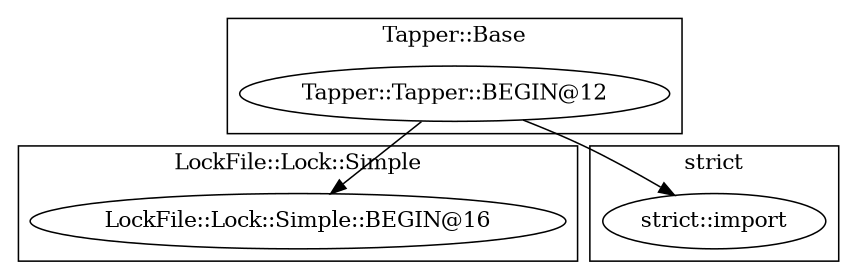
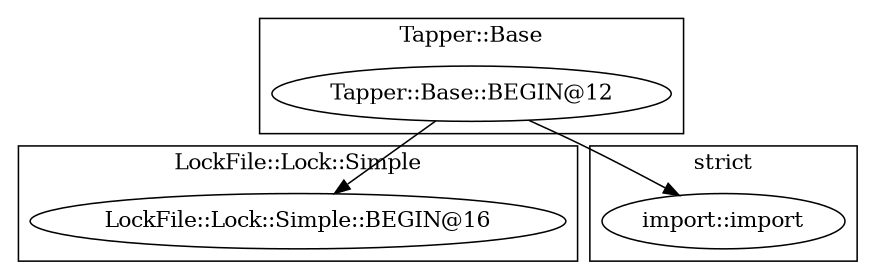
(455, 94) -> (472, 94)
(714, 221) -> (724, 221)
